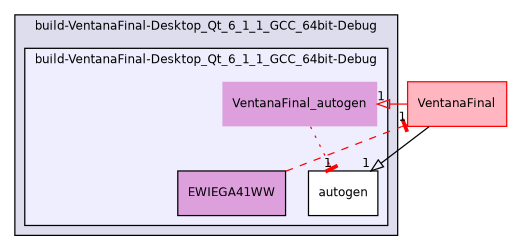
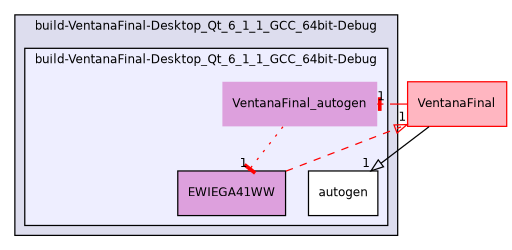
(399, 104) -> (399, 104)
(320, 146) -> (268, 146)
(344, 149) -> (344, 149)
